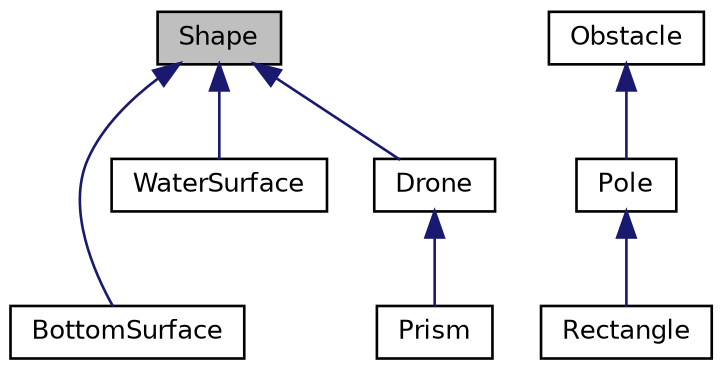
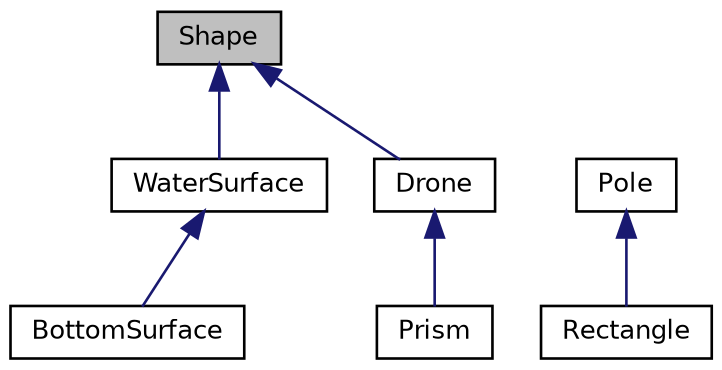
(626, 38) -> none
(82, 181) -> (166, 270)
